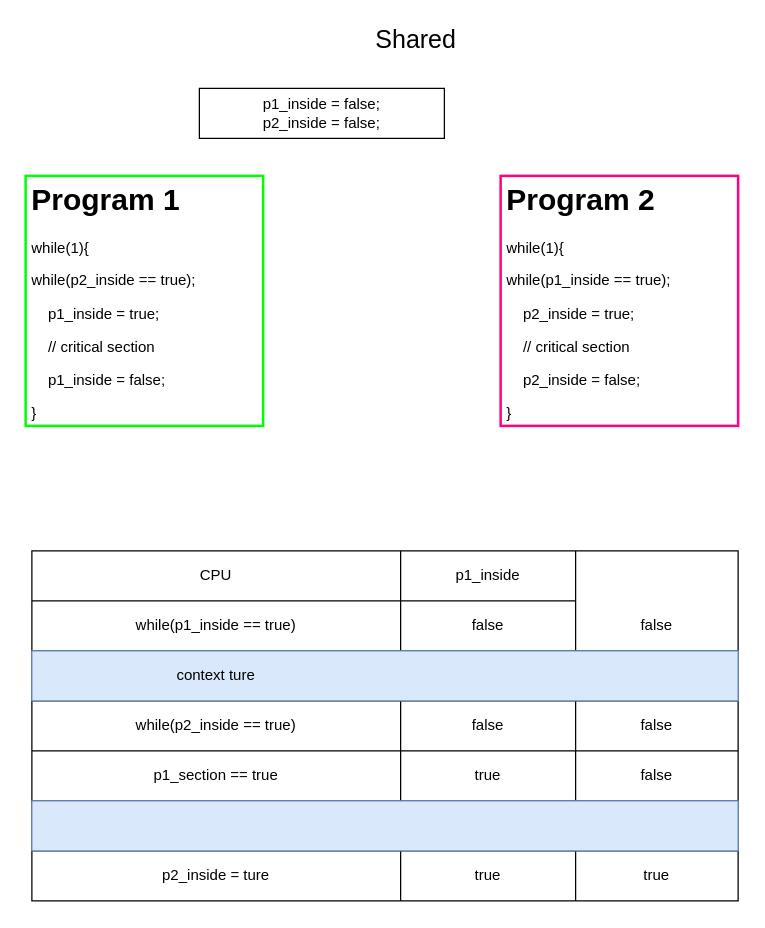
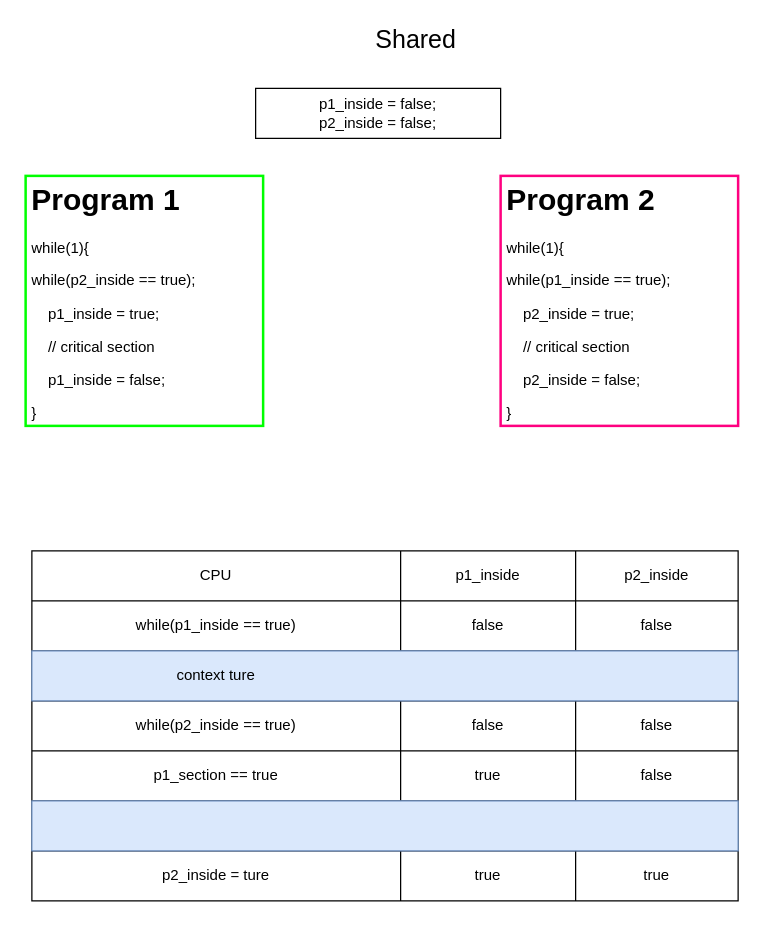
(322, 113) -> (378, 113)
none -> (657, 576)
